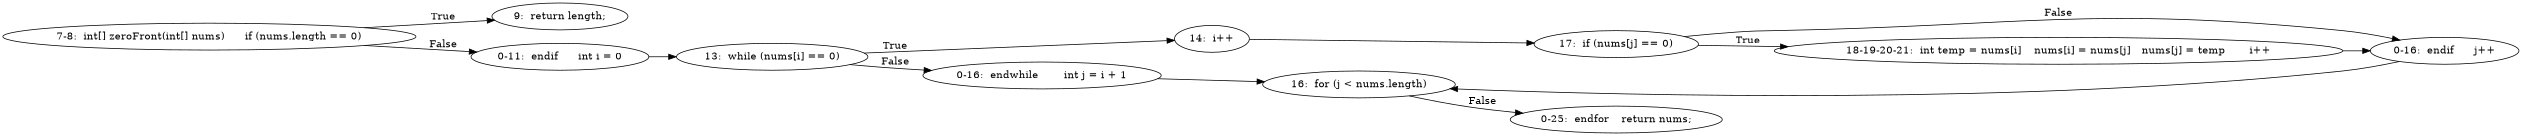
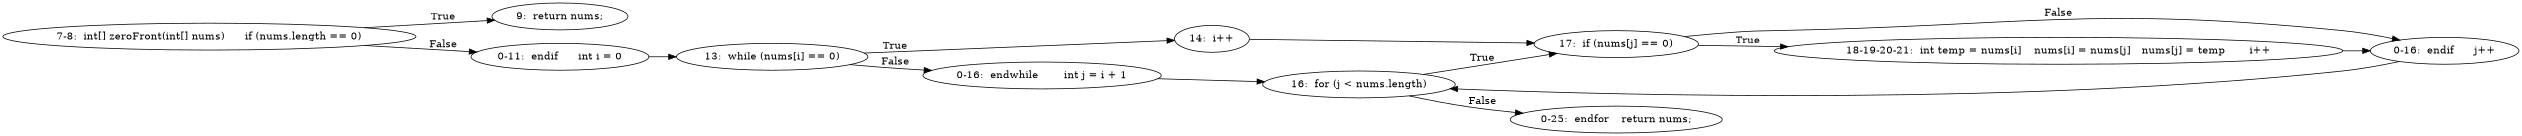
(560, 16) -> (560, 16)
none -> (1486, 64)
